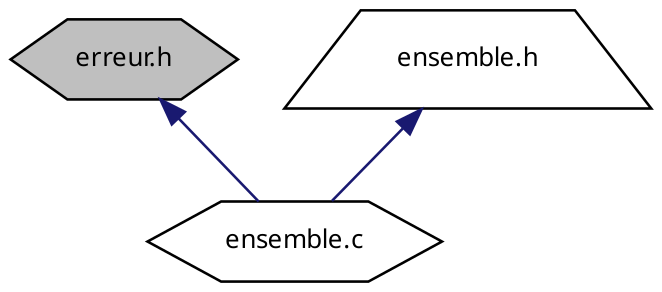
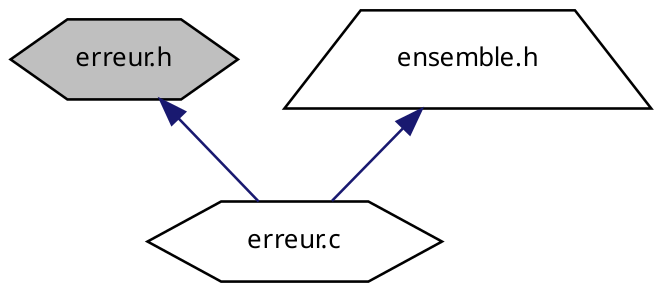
(295, 242) -> (295, 242)
